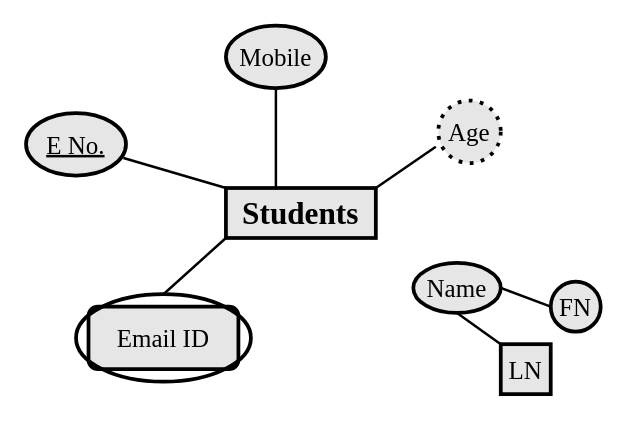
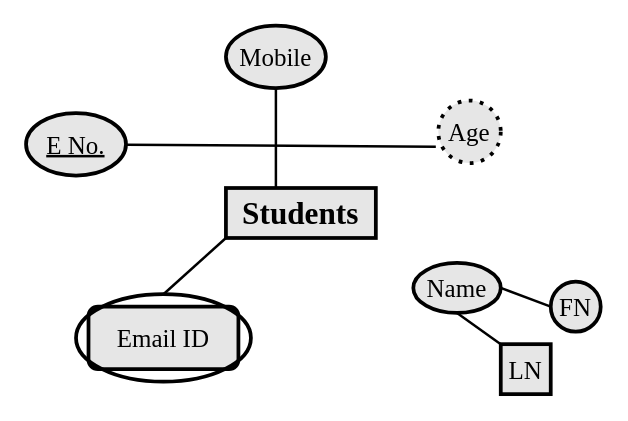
(406, 168) -> (281, 146)
(174, 173) -> none
